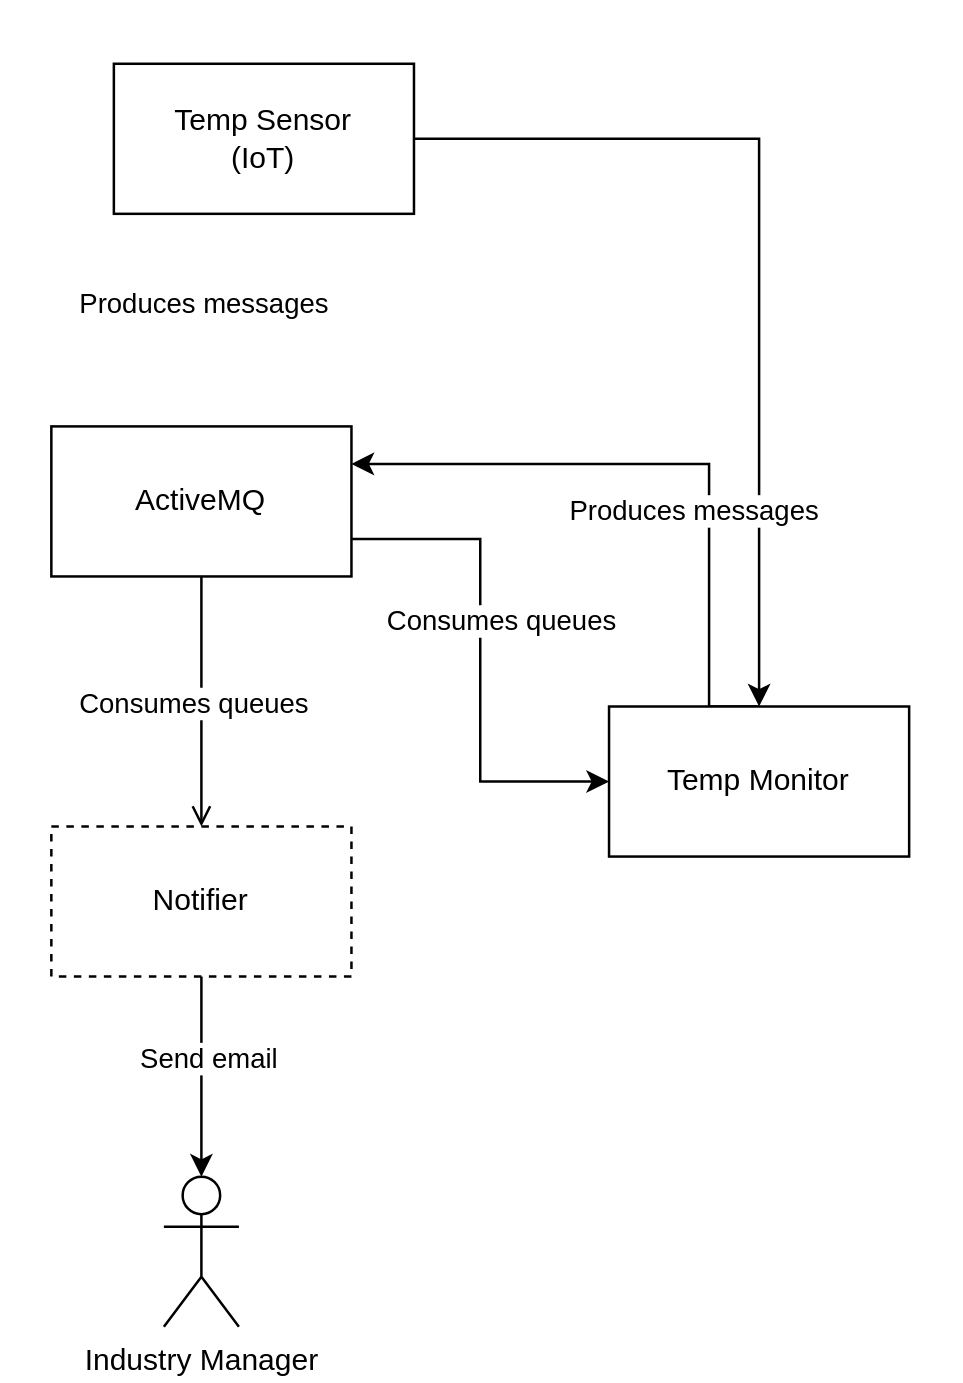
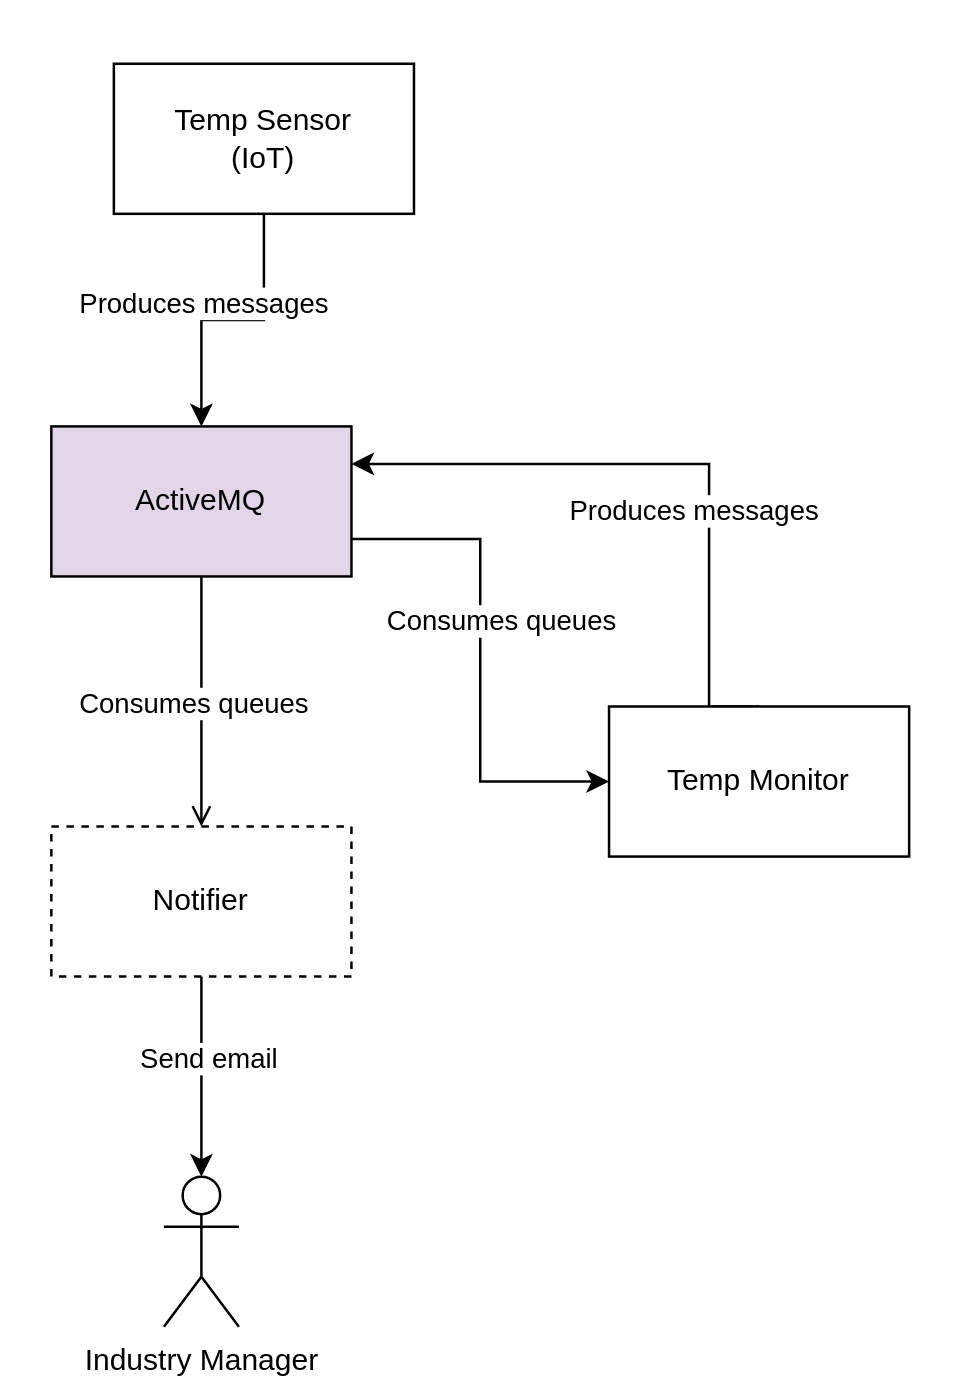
(759, 145) -> (201, 333)
(201, 501) -> (201, 501)
